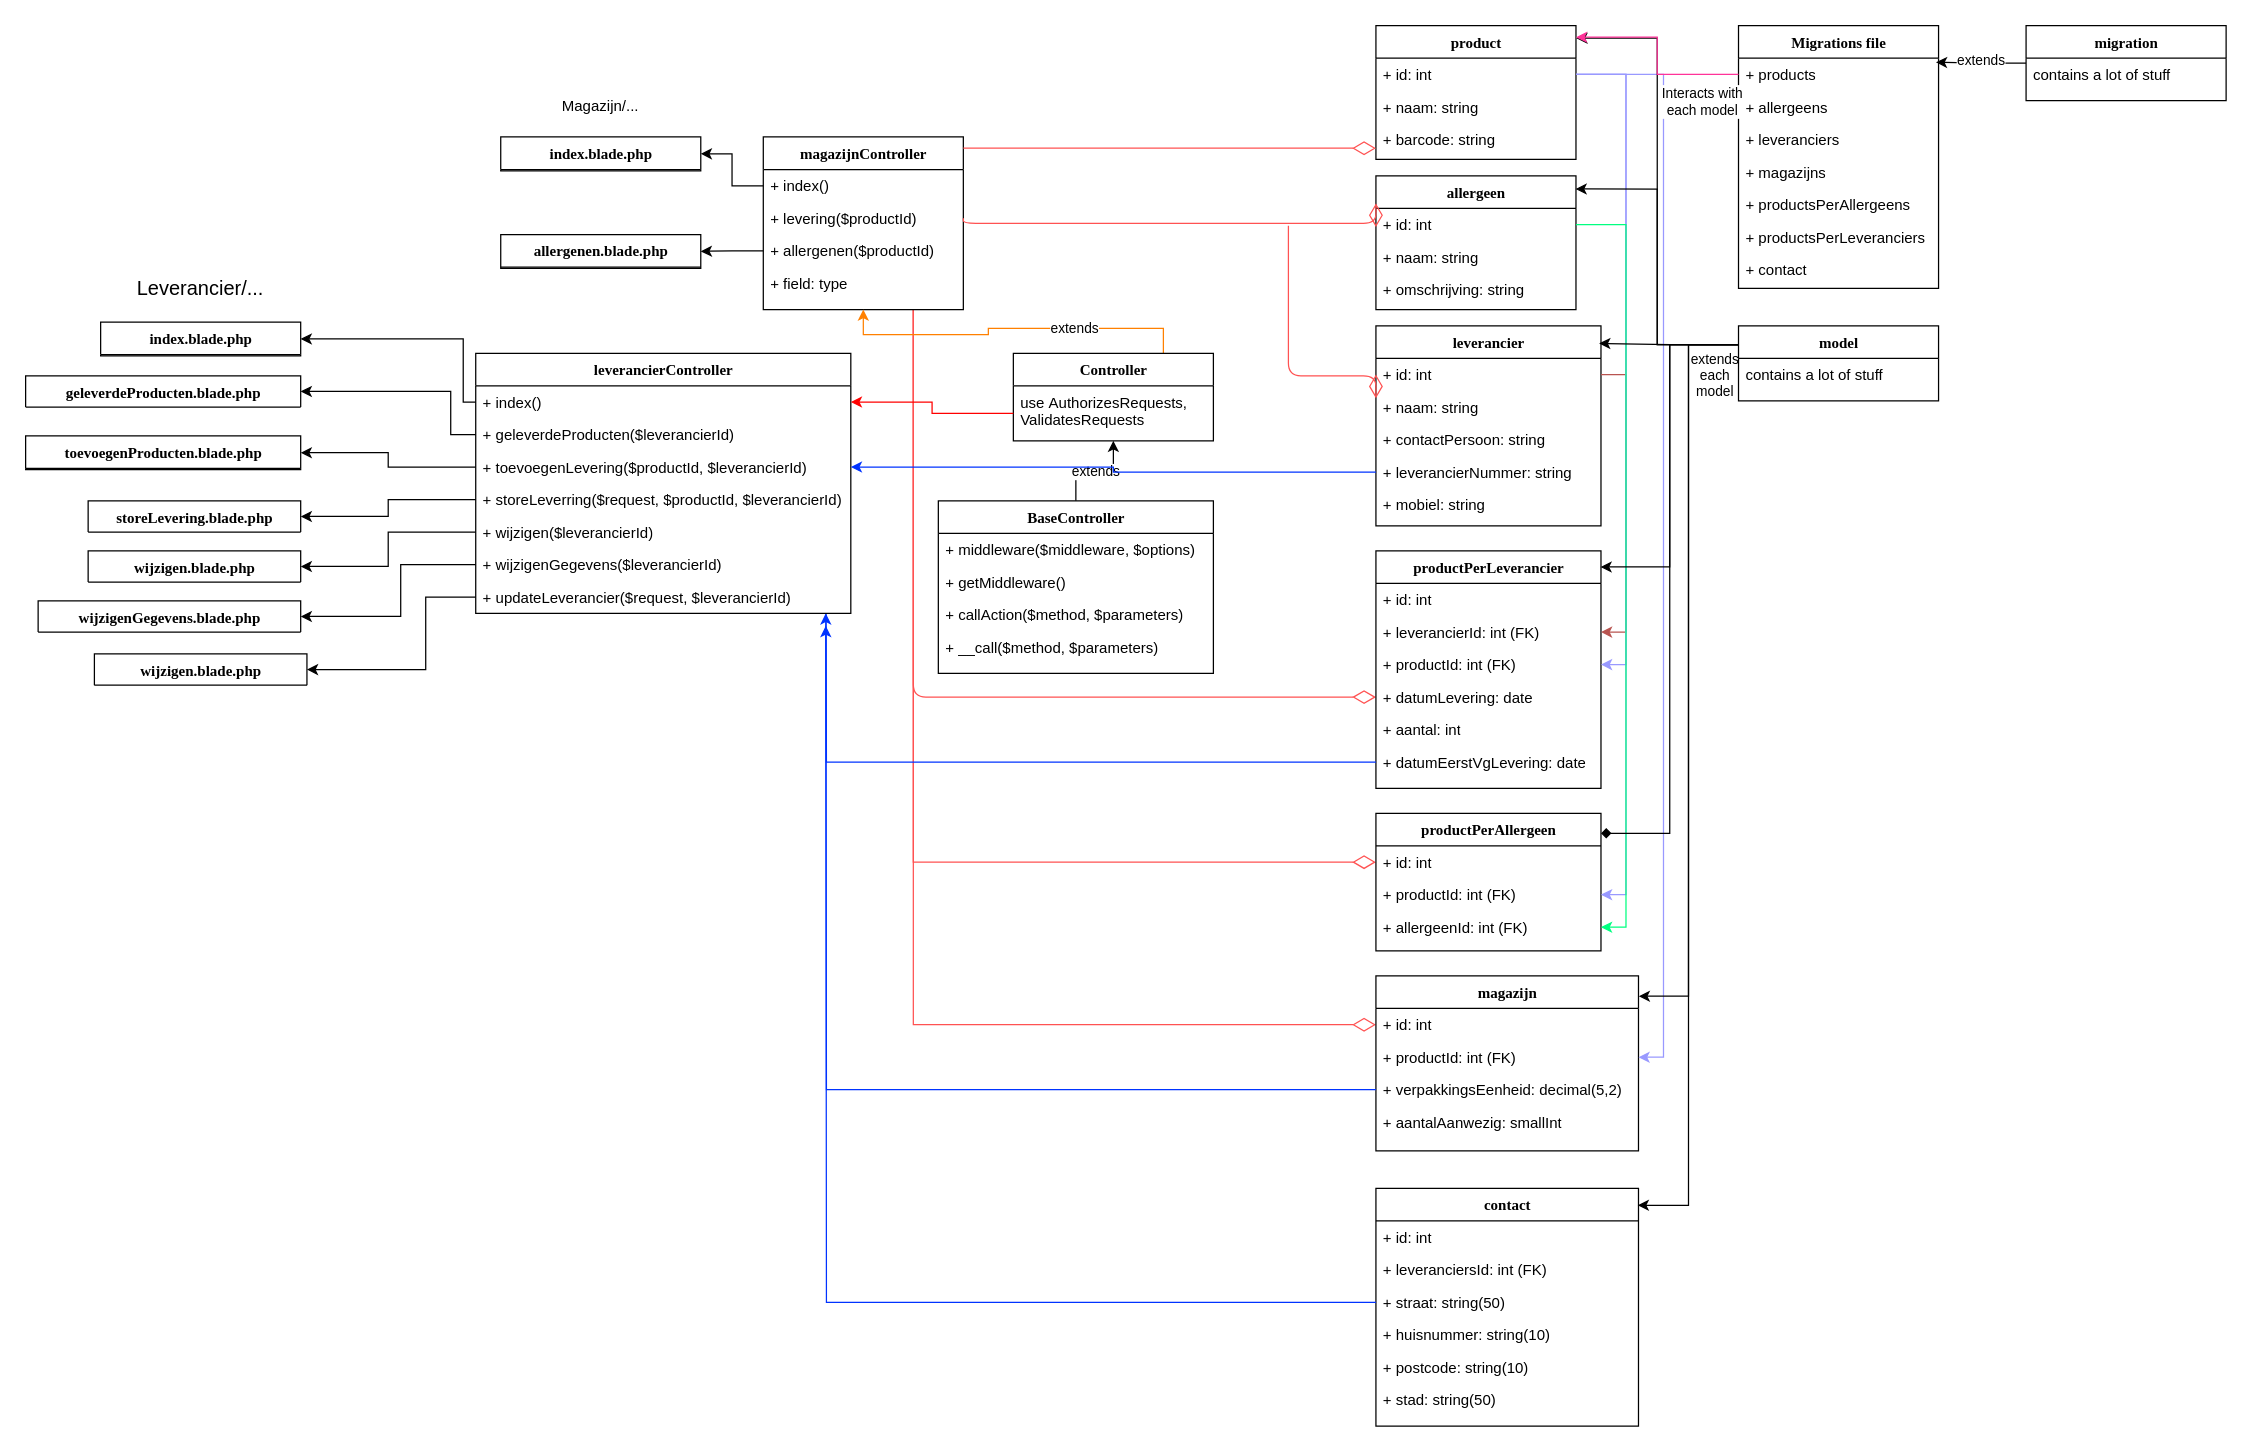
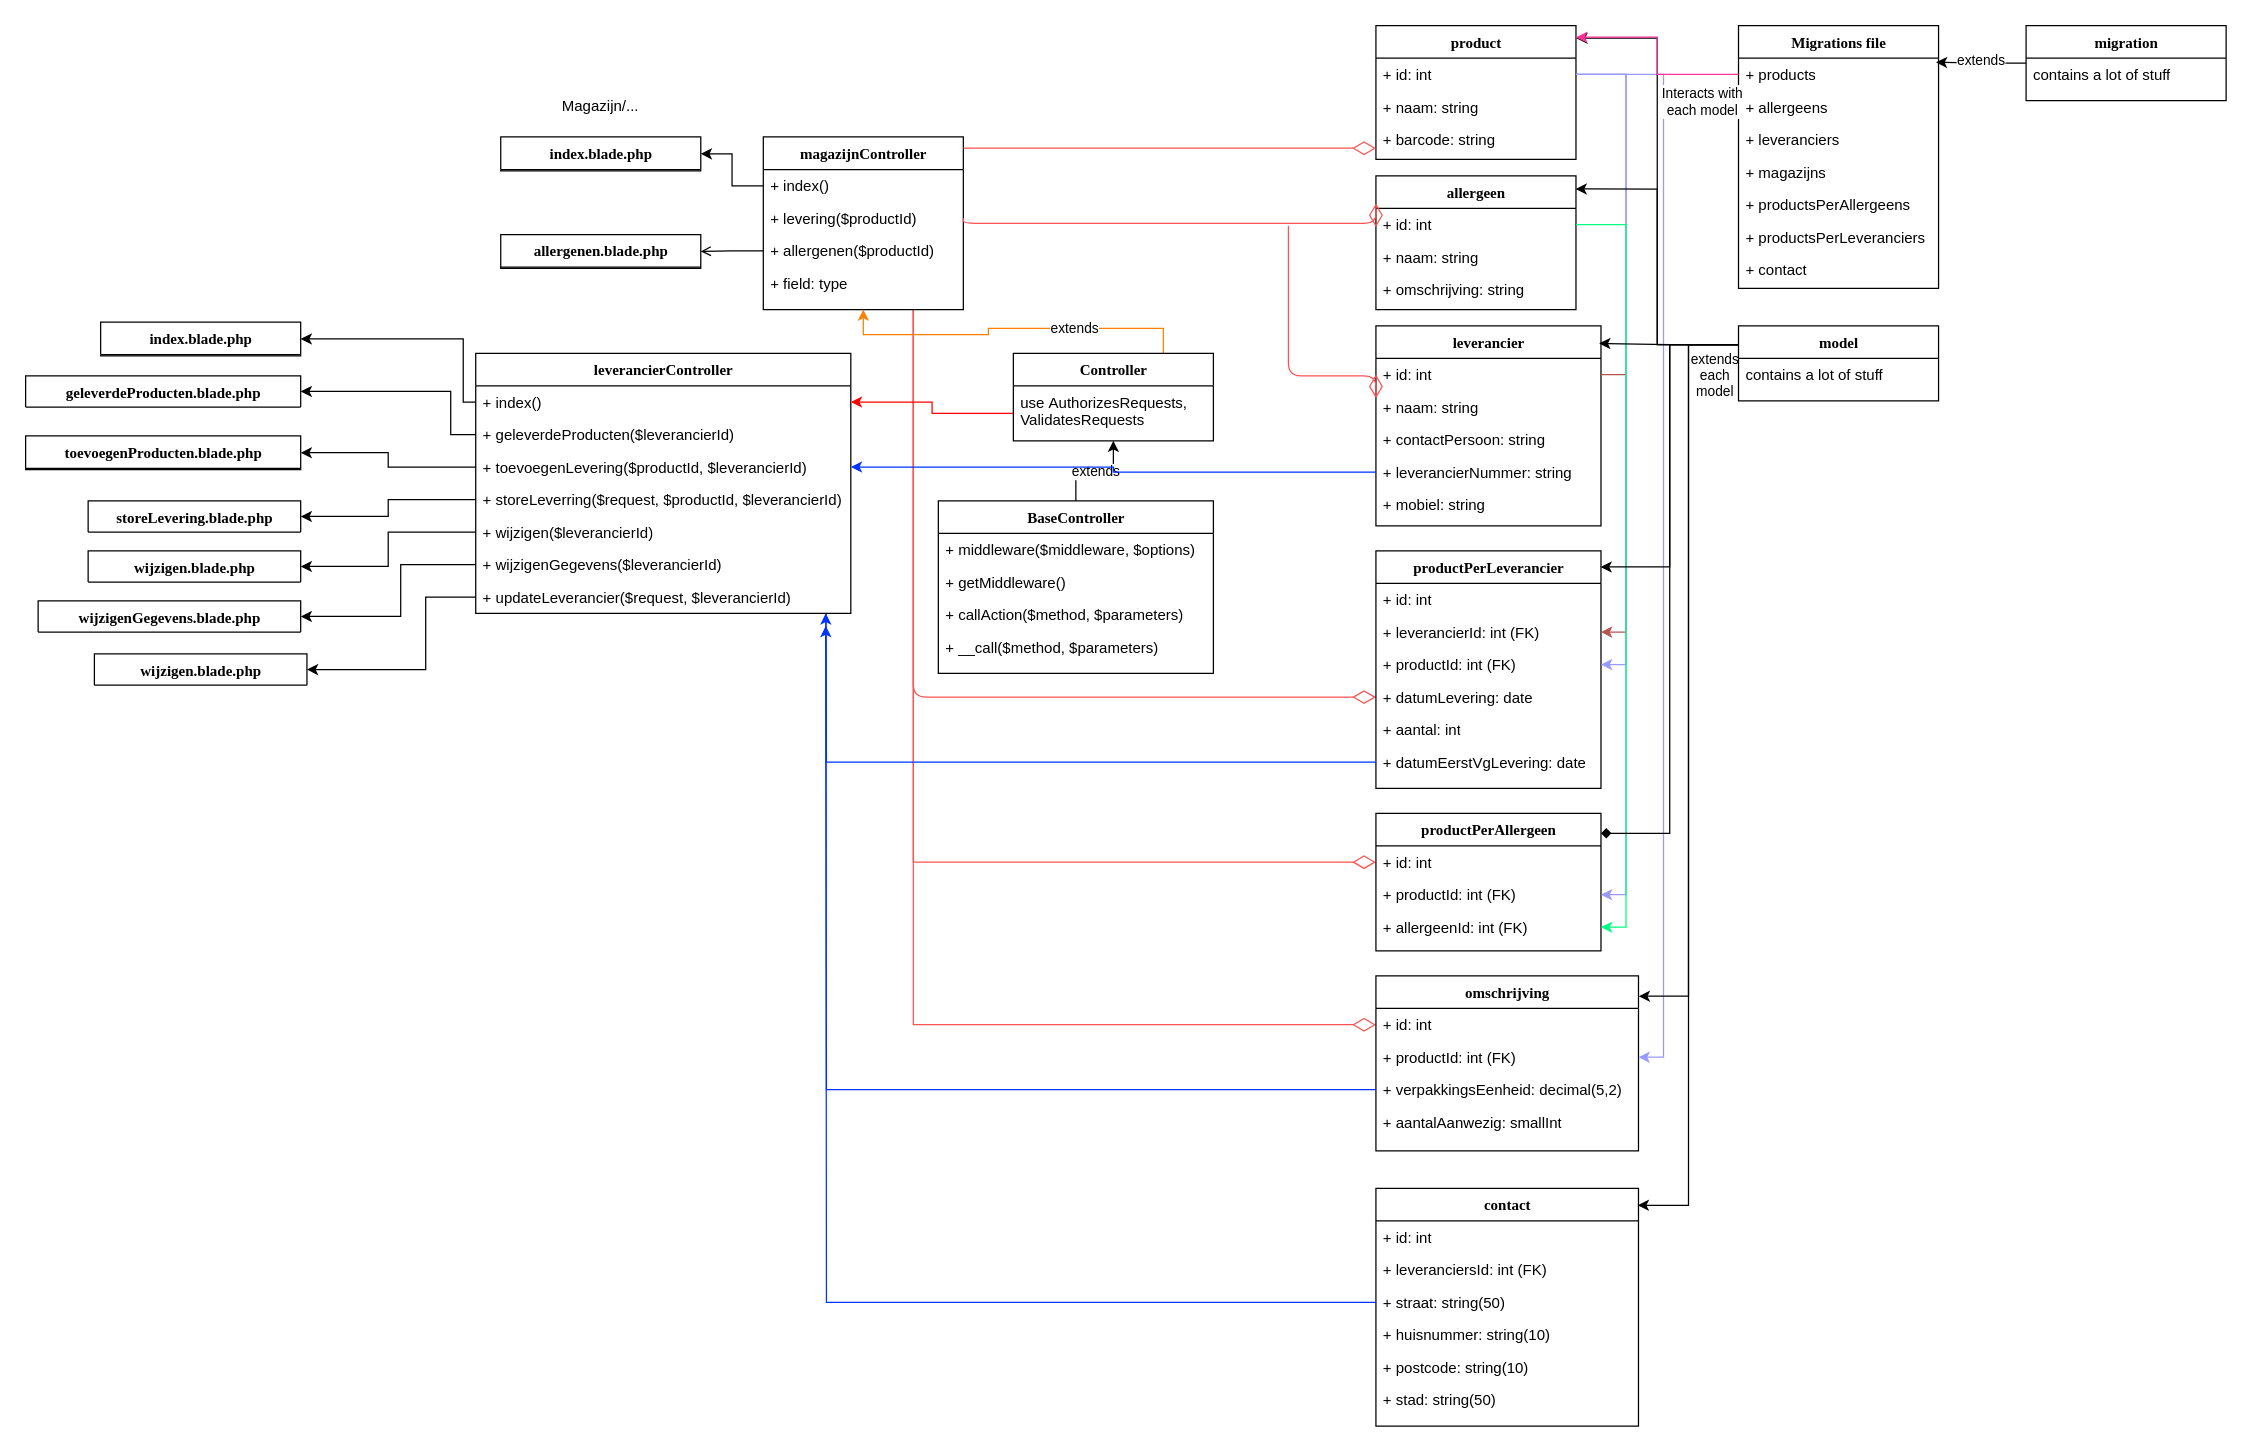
(711, 251) -> (709, 251)
(201, 288) -> none
(1508, 993) -> (1508, 993)
